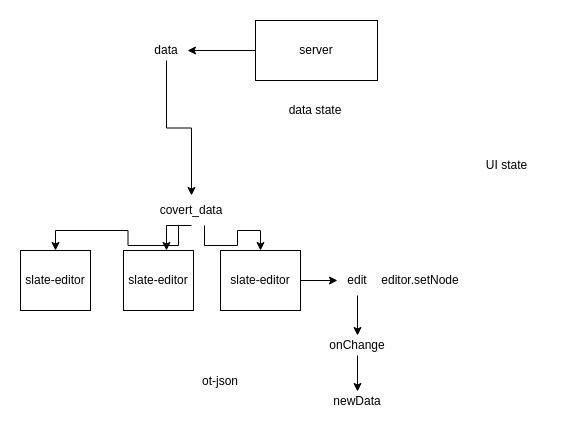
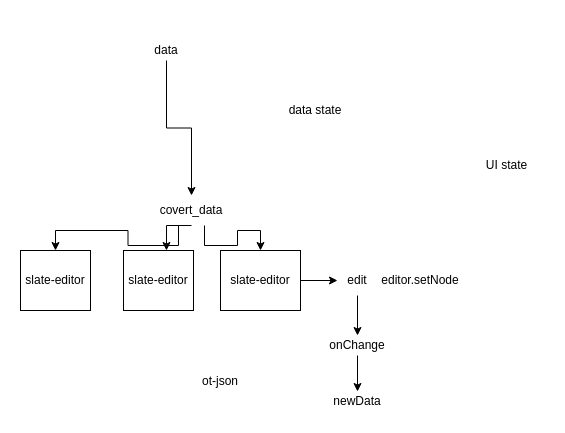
(225, 51) -> none
(317, 51) -> none
